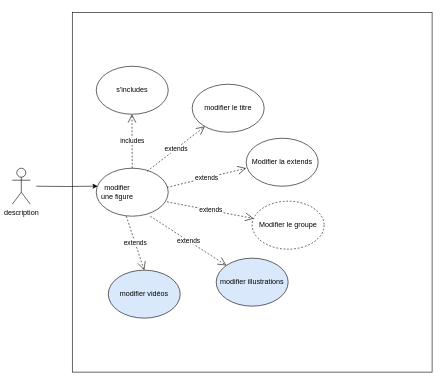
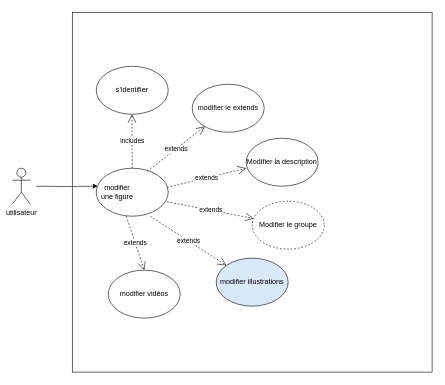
(132, 90) -> (132, 90)
(228, 108) -> (228, 108)
(282, 162) -> (282, 162)
(22, 213) -> (22, 213)
(144, 294) -> (144, 294)
